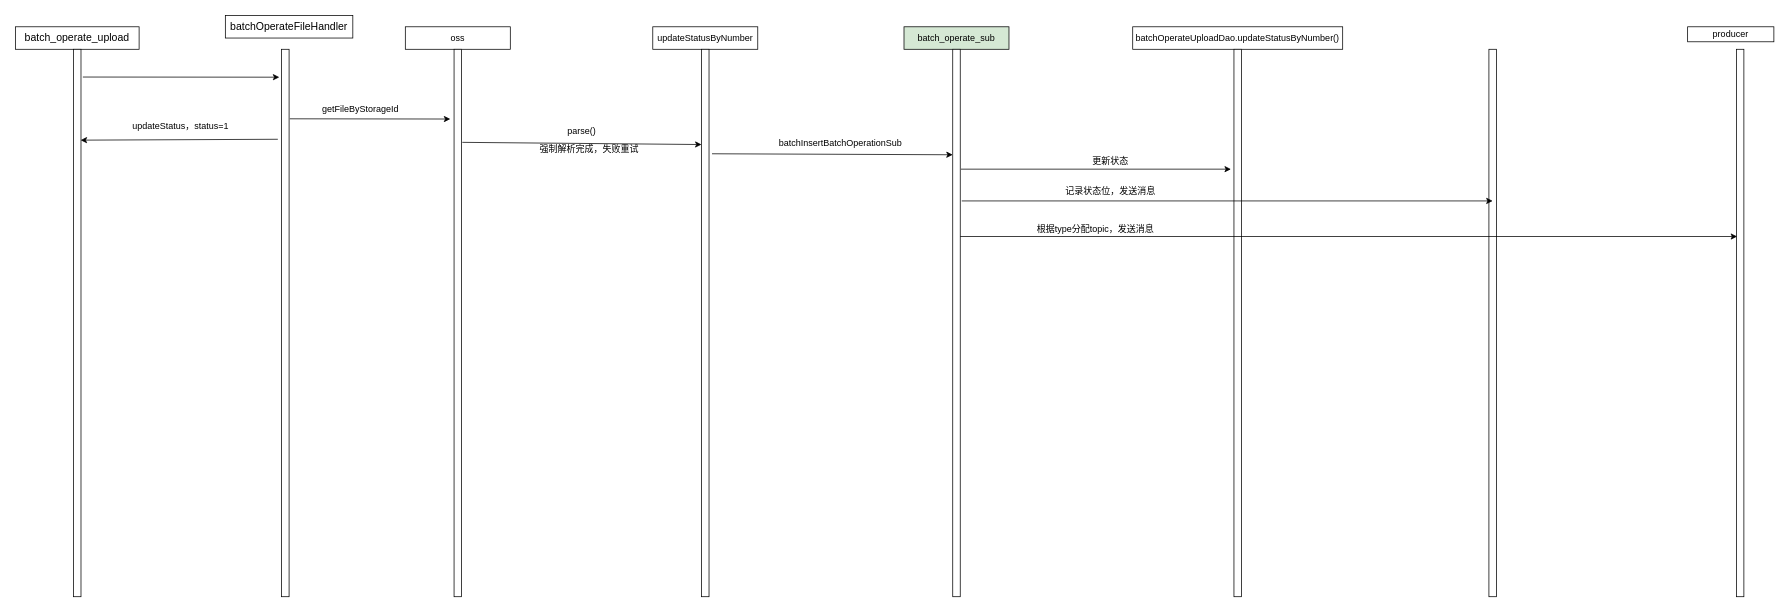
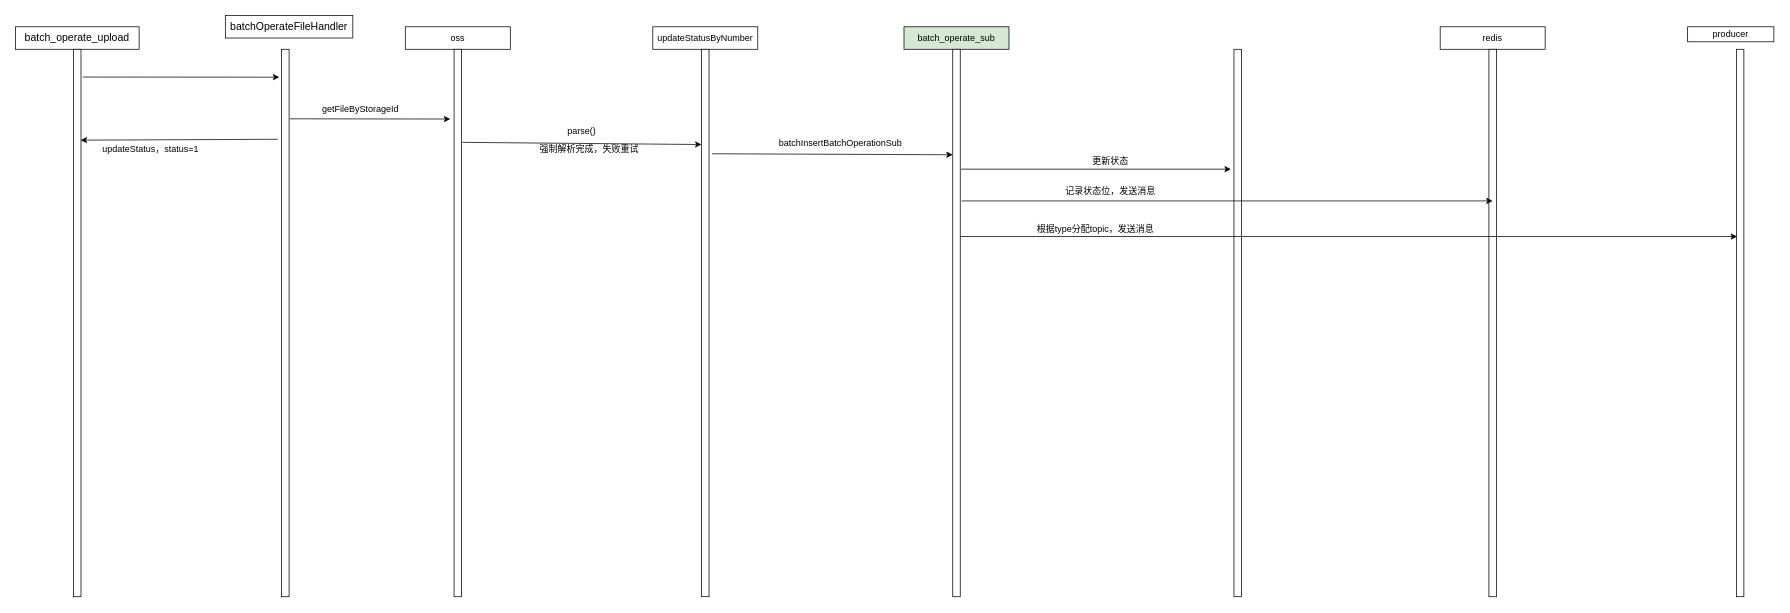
(1238, 38) -> none
none -> (1493, 38)
(180, 126) -> (150, 149)
